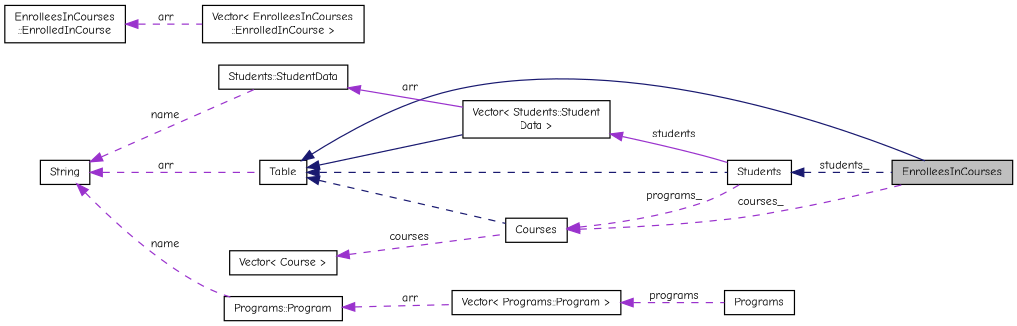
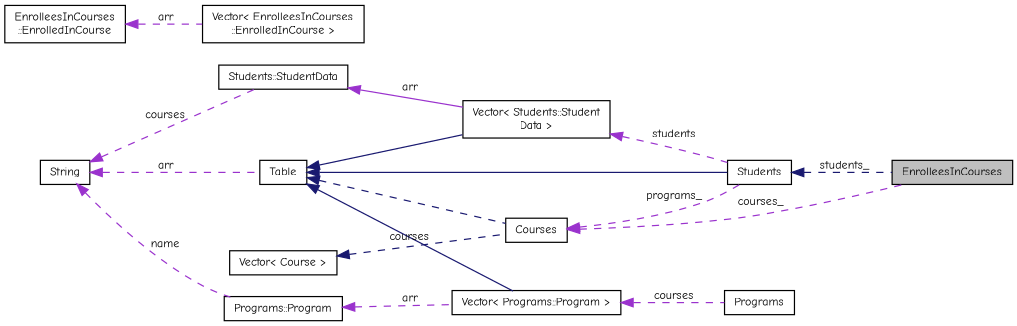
(616, 82) -> (410, 238)
(164, 115) -> (164, 115)
(675, 149) -> (675, 149)
(523, 172) -> (523, 172)
(427, 244) -> (439, 243)
(673, 296) -> (673, 296)
